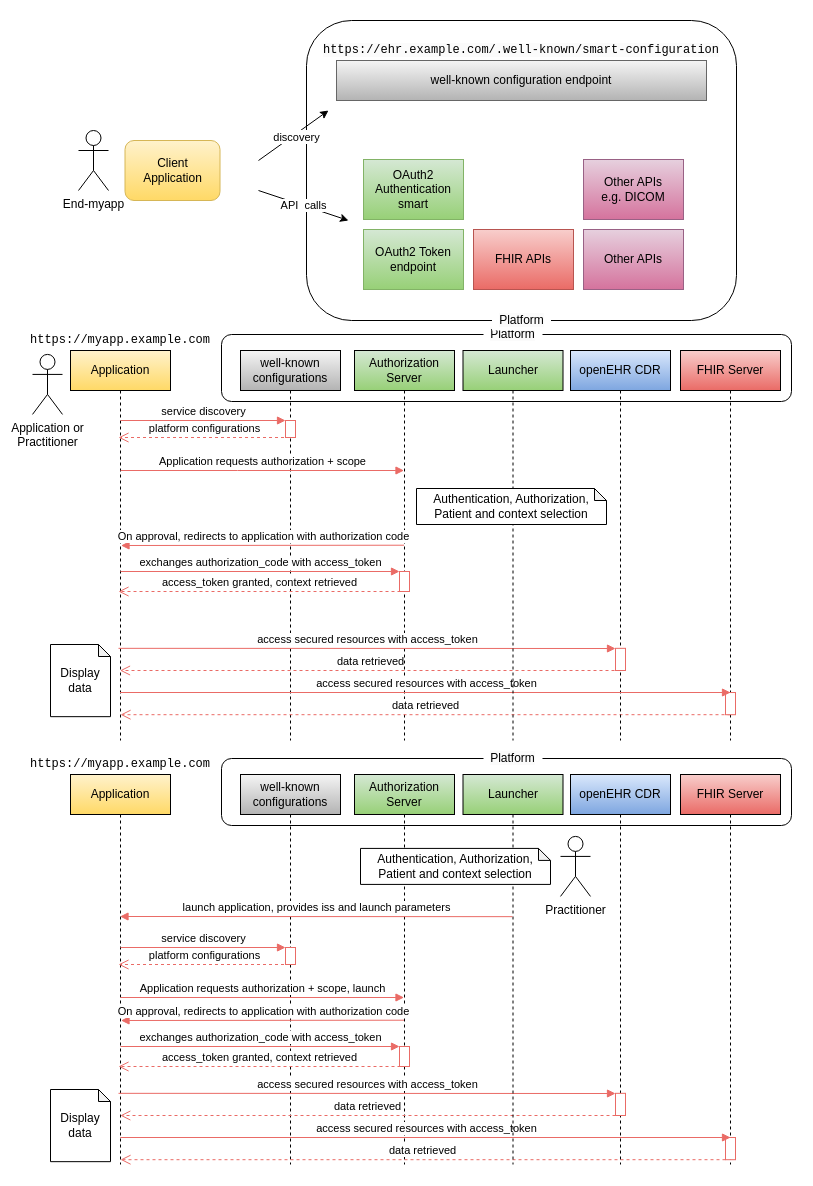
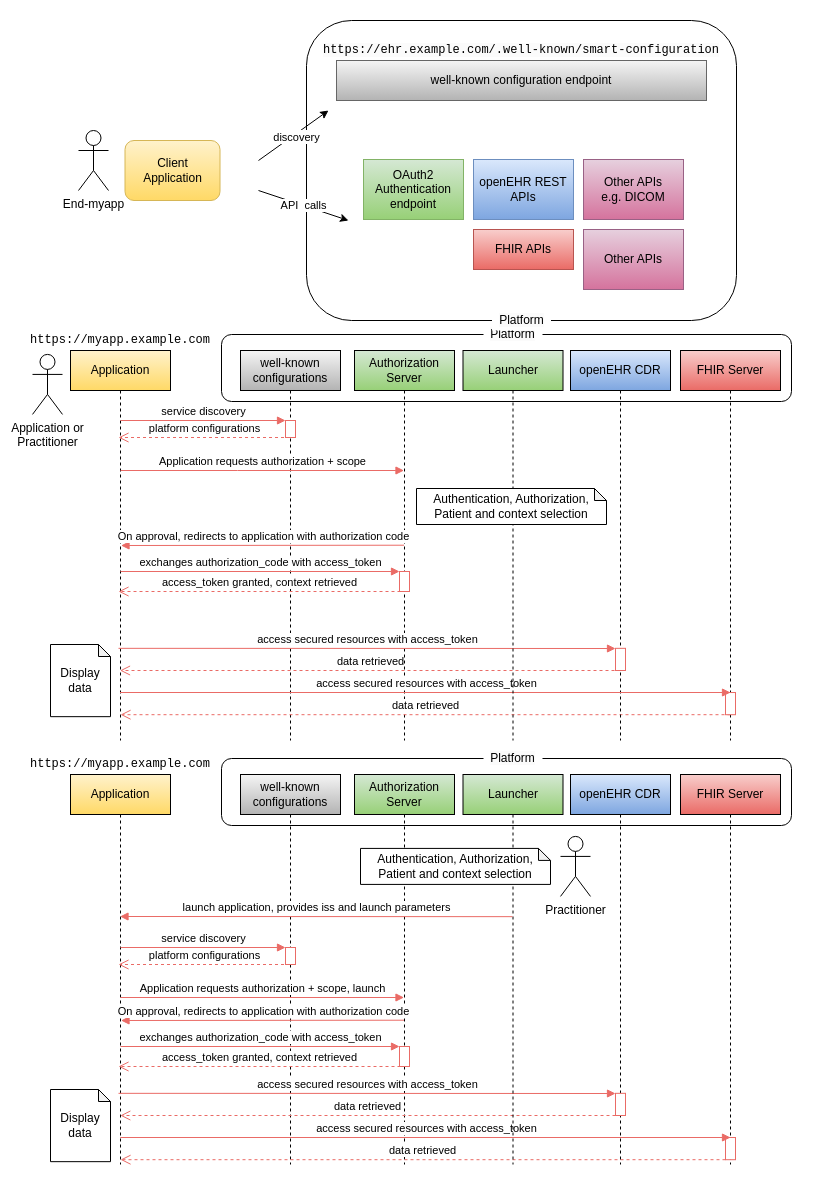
(414, 190) -> (414, 190)
none -> (524, 190)
(414, 260) -> none
(524, 260) -> (524, 250)
